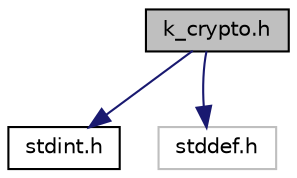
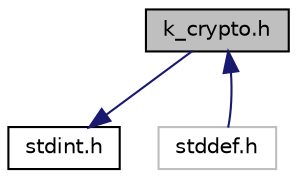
(203, 79) -> (231, 100)
